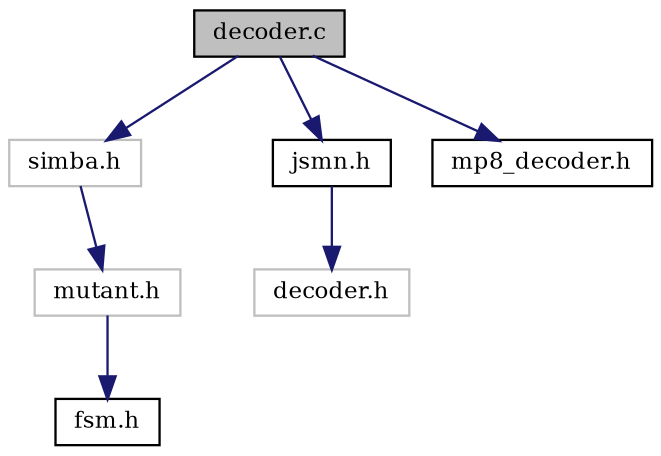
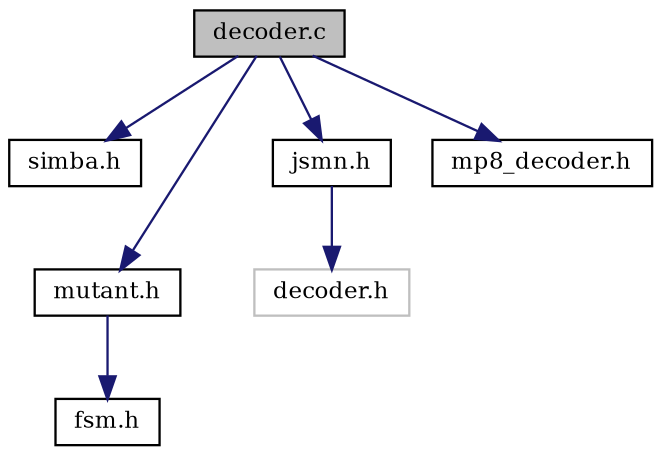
(75, 163) -> (75, 163)
(88, 216) -> (195, 153)
(108, 293) -> (108, 293)
